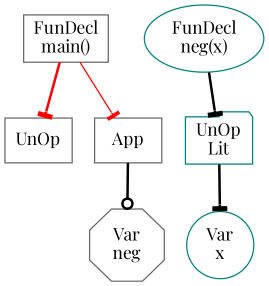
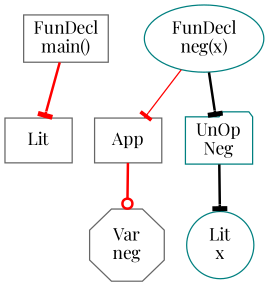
(96, 87) -> (165, 91)
(39, 140) -> (39, 140)
(219, 140) -> (219, 140)
(128, 181) -> (128, 181)
(220, 245) -> (220, 245)
